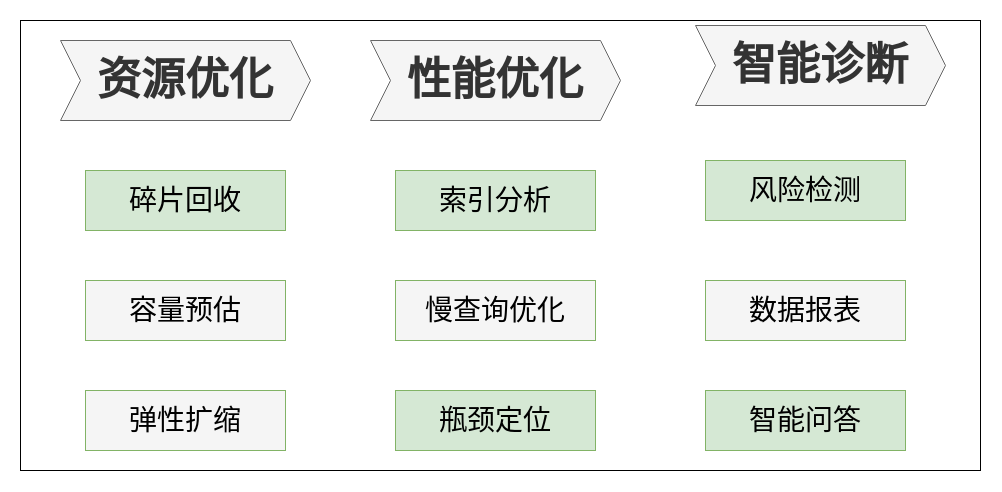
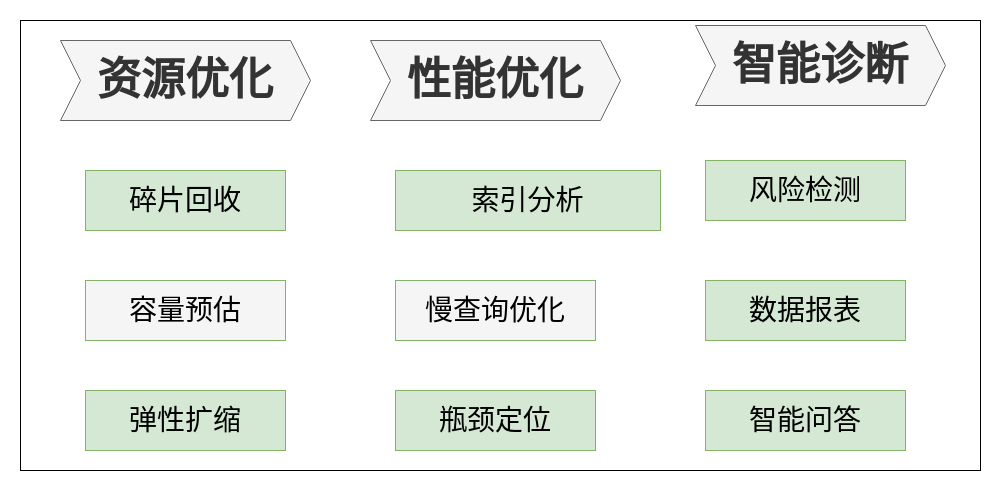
(496, 201) -> (528, 201)
(806, 311) -> (806, 311)
(186, 421) -> (186, 421)
